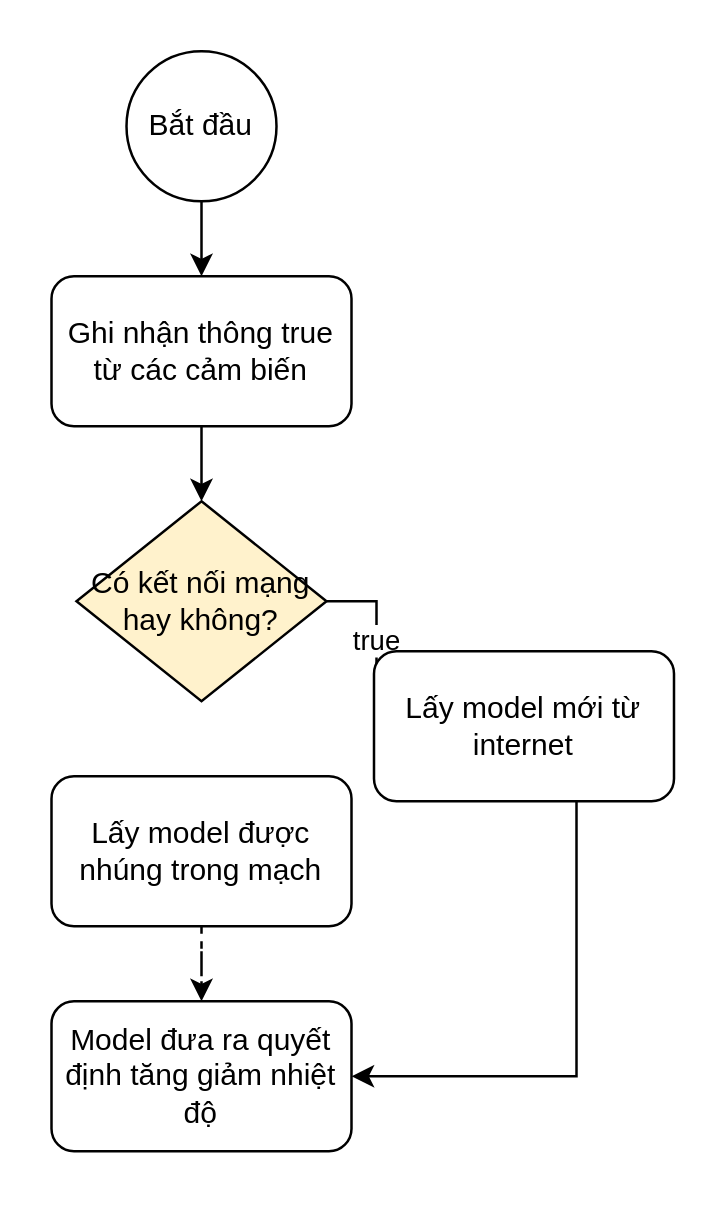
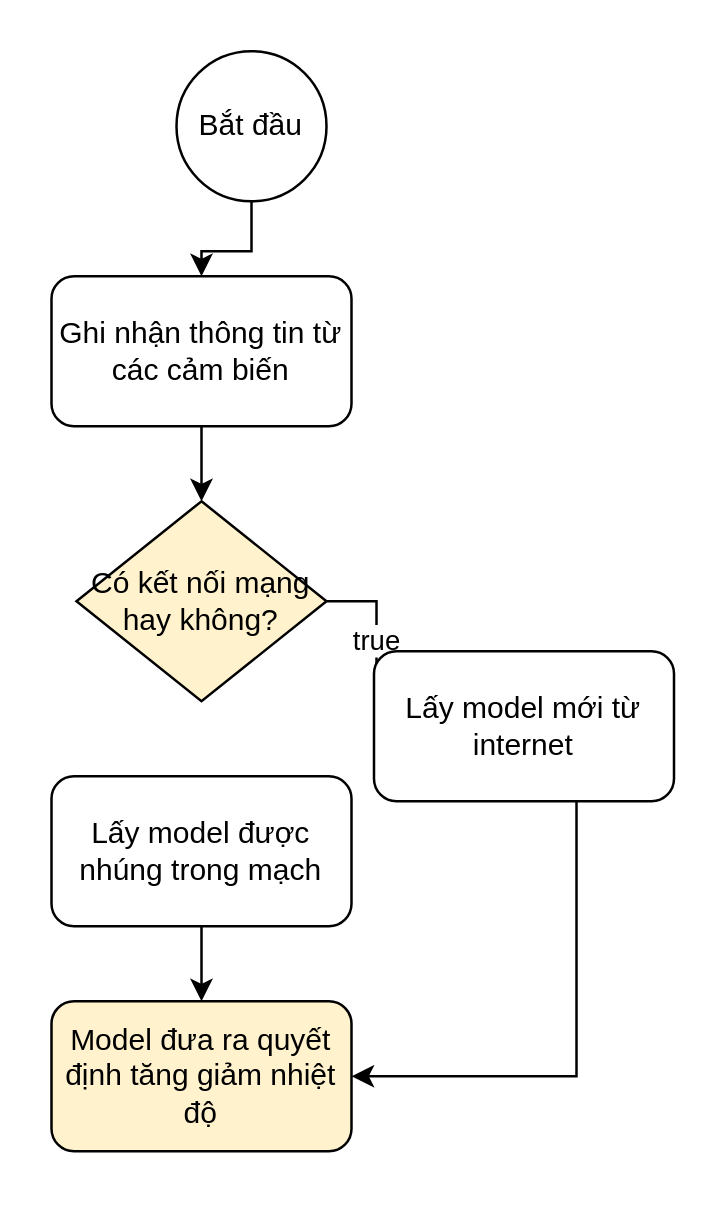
(201, 126) -> (251, 126)
(201, 351) -> (201, 351)
(201, 942) -> (201, 942)
(201, 1076) -> (201, 1076)
